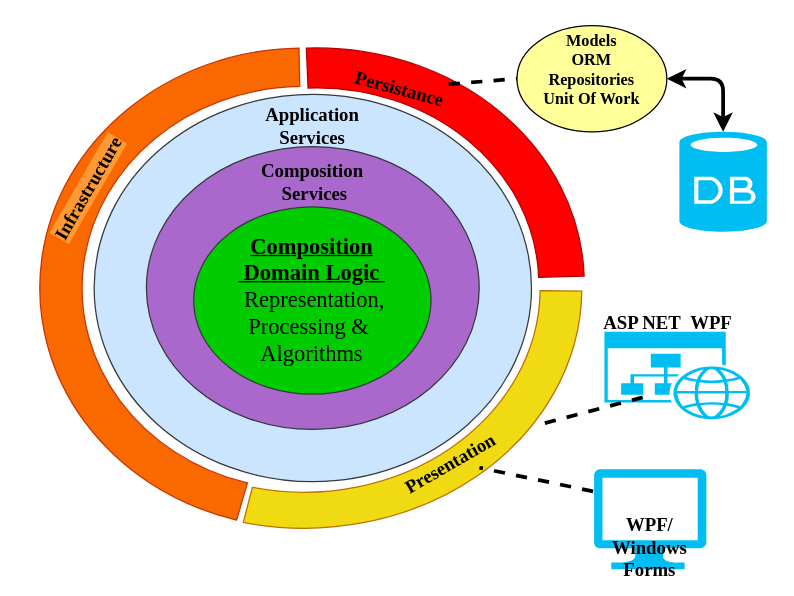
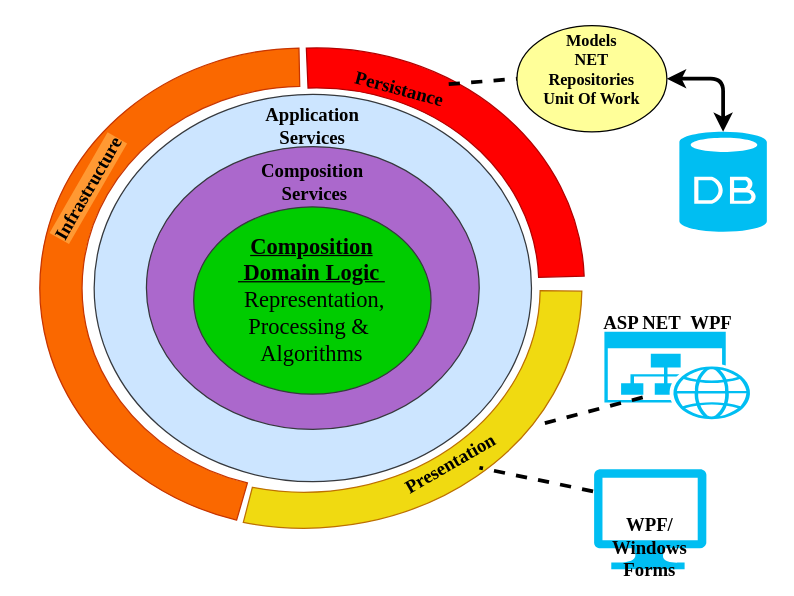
(592, 79) -> (592, 79)
